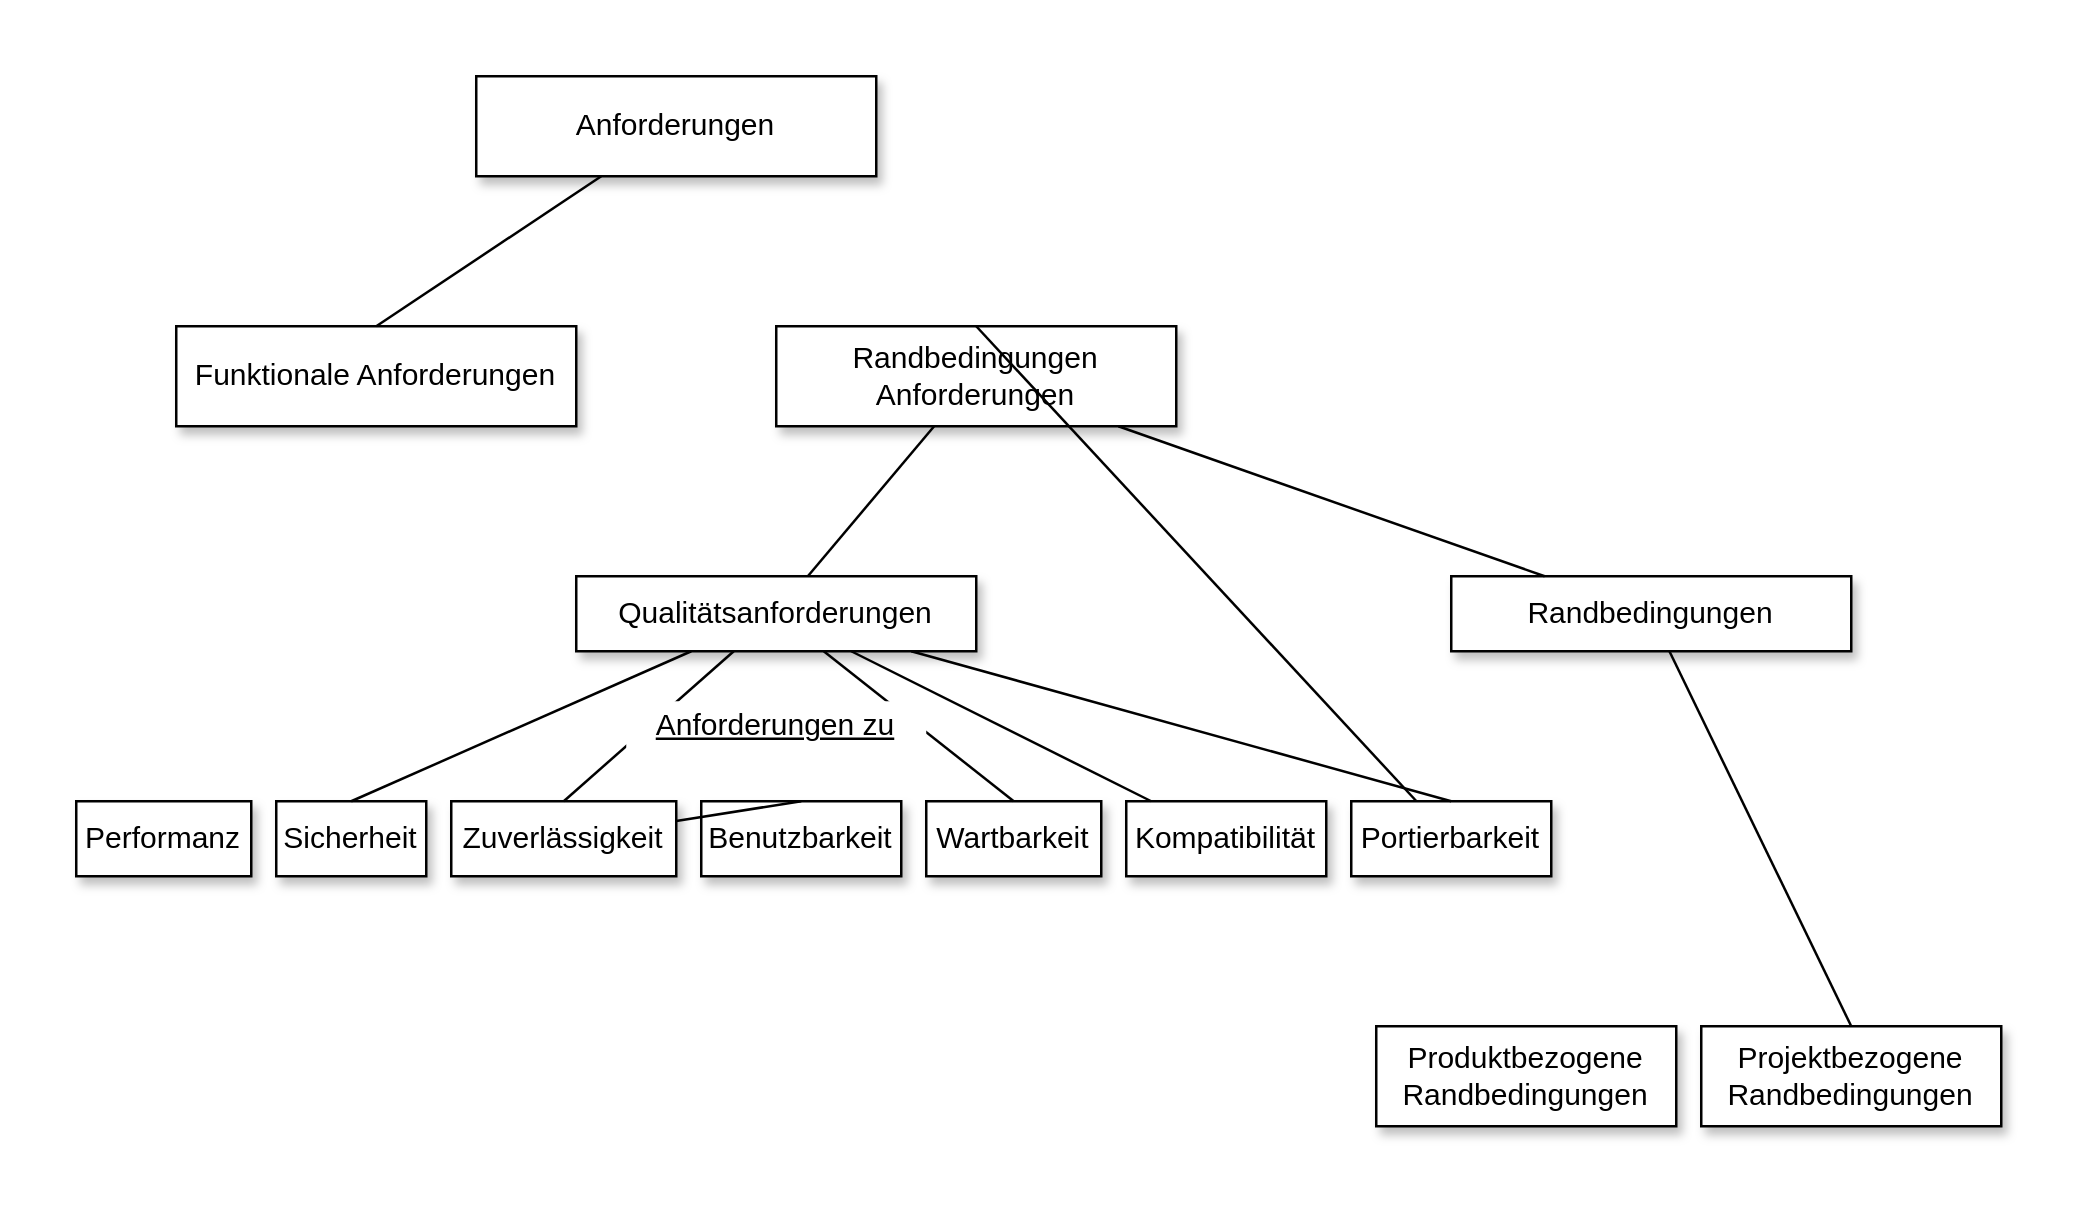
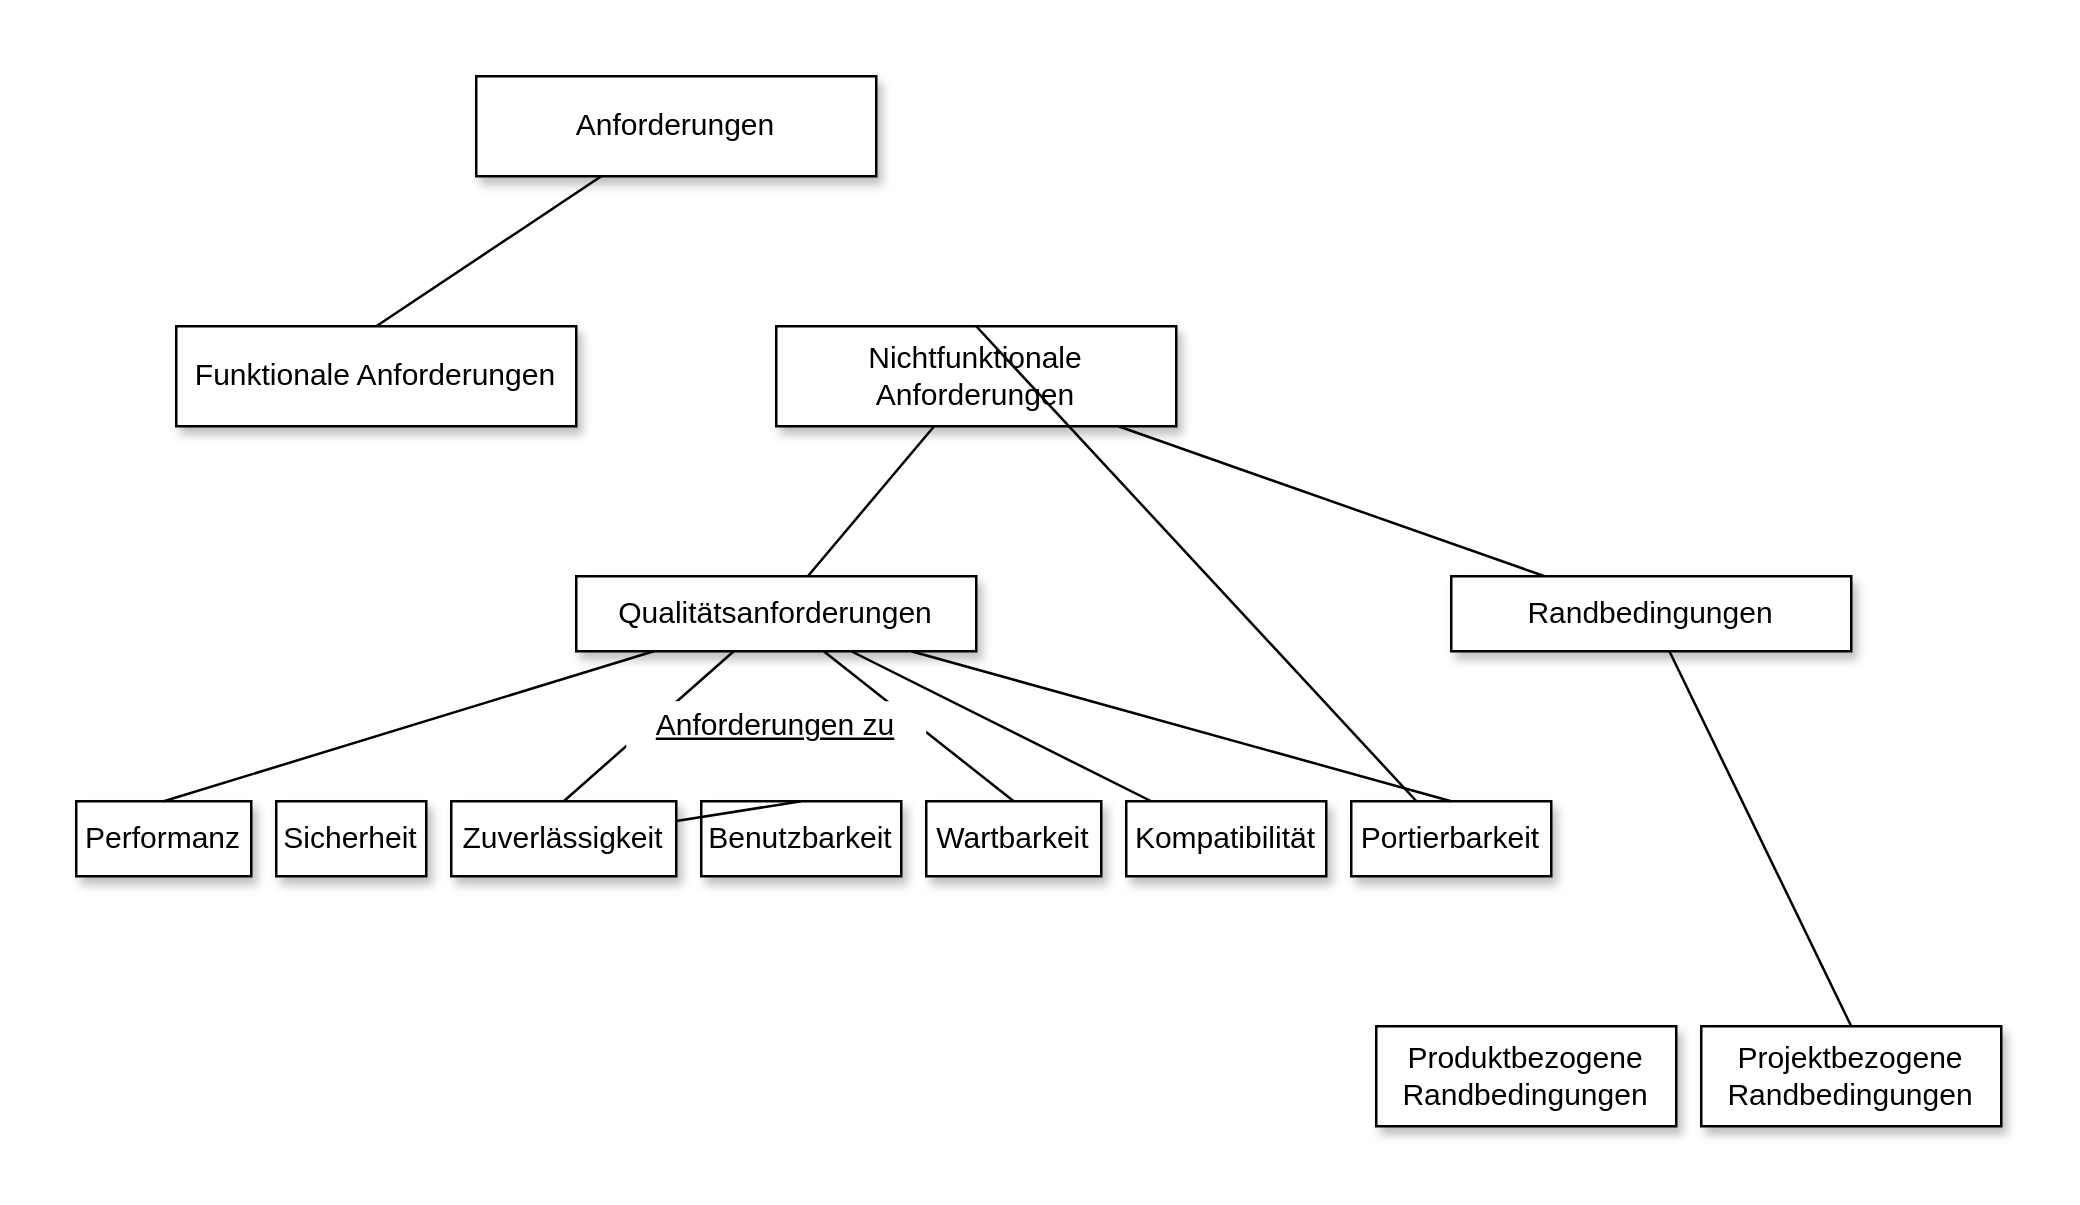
(976, 376) -> (976, 376)
(521, 726) -> none
none -> (407, 727)
